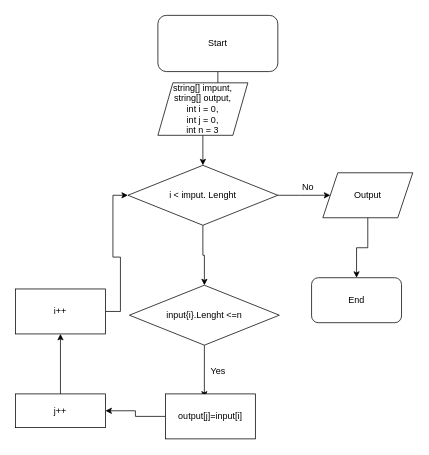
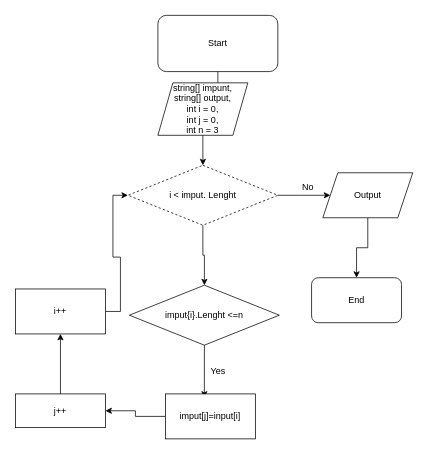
(203, 195) -> (203, 195)
(204, 315) -> (204, 315)
(210, 417) -> (210, 417)
